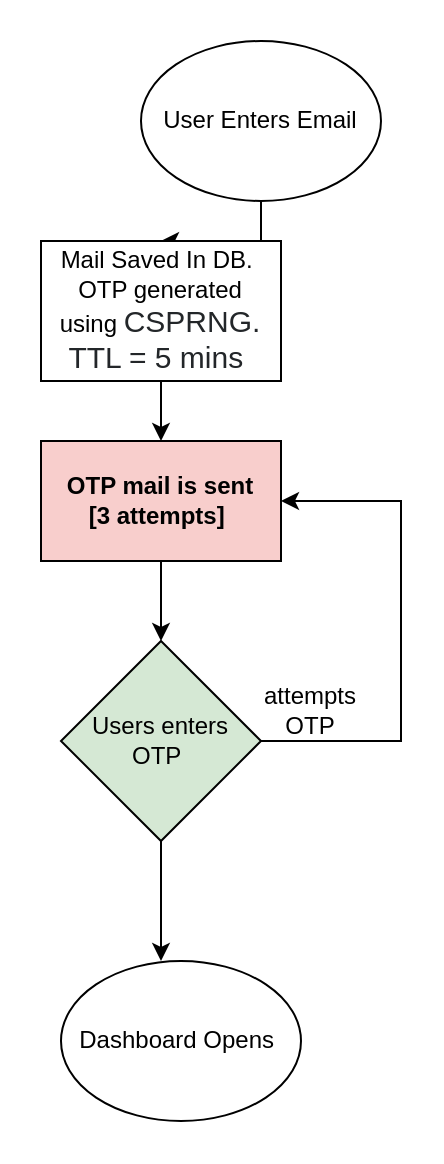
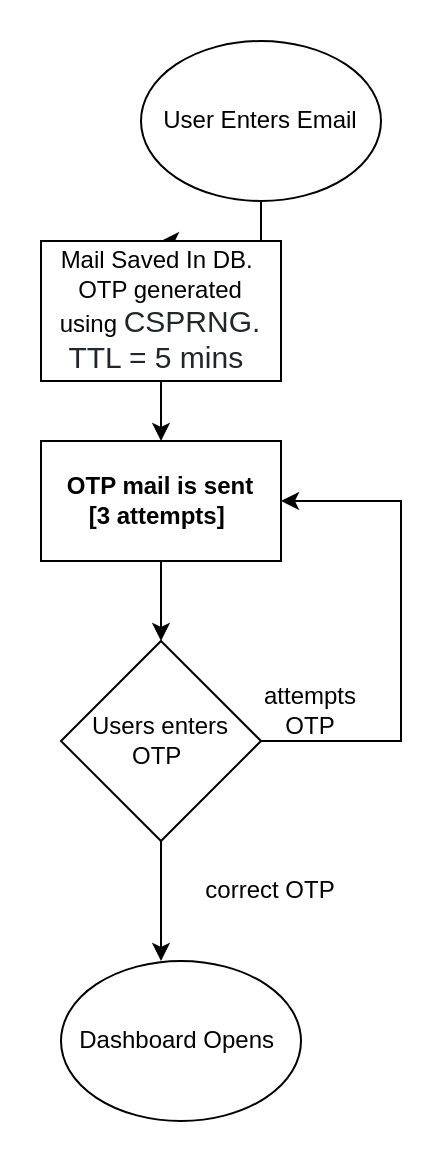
(161, 501) -> (161, 501)
(161, 741) -> (161, 741)
none -> (271, 891)
